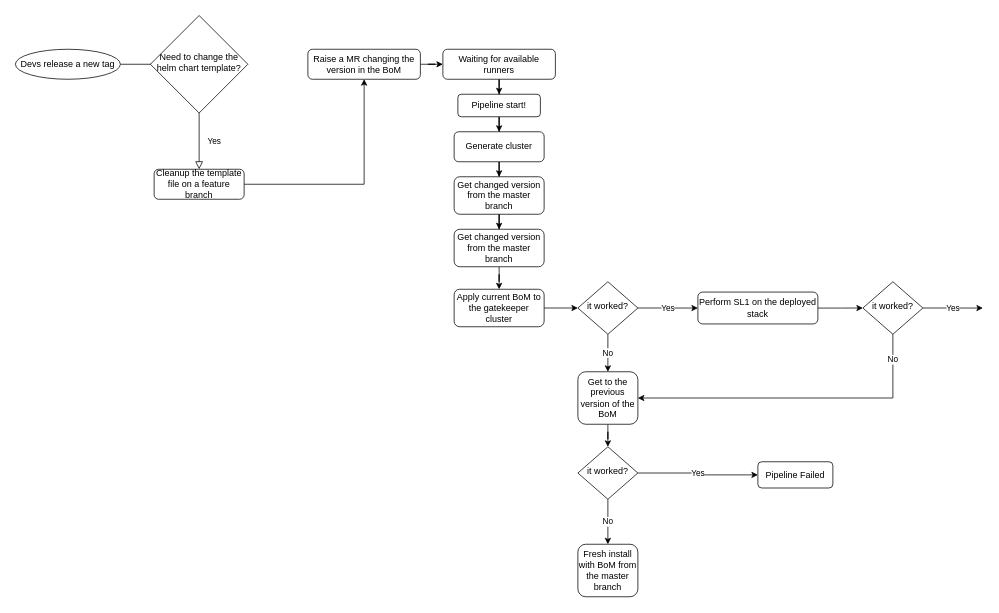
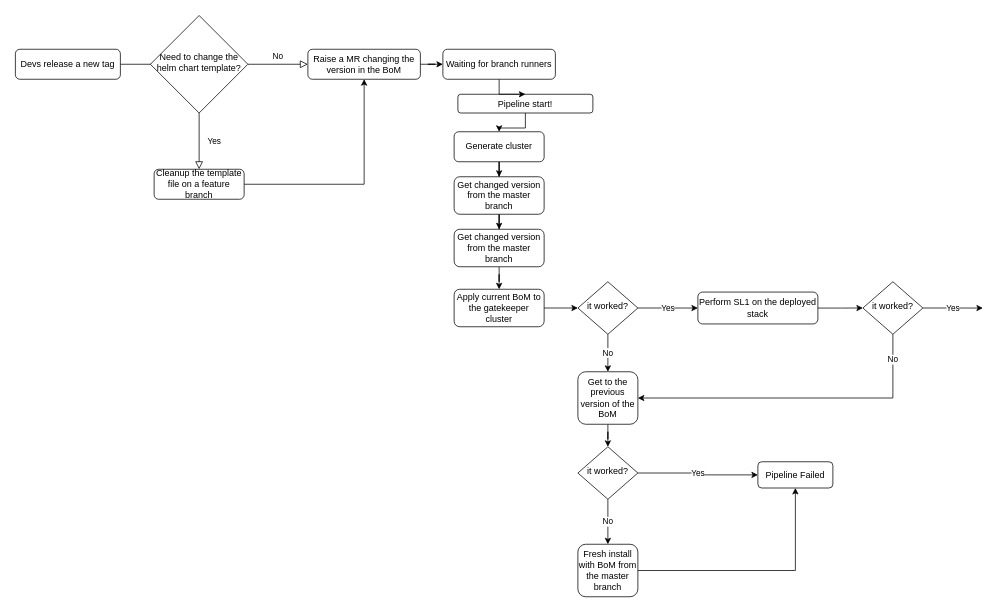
(68, 64) -> (68, 64)
none -> (274, 64)
(499, 64) -> (499, 64)
(499, 105) -> (525, 104)
none -> (755, 570)
